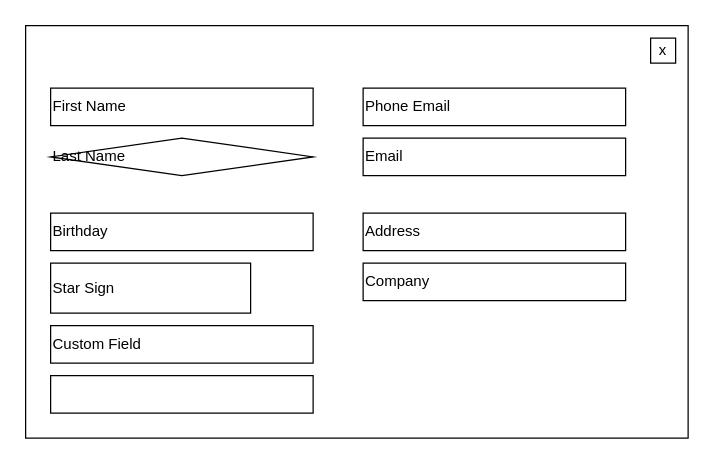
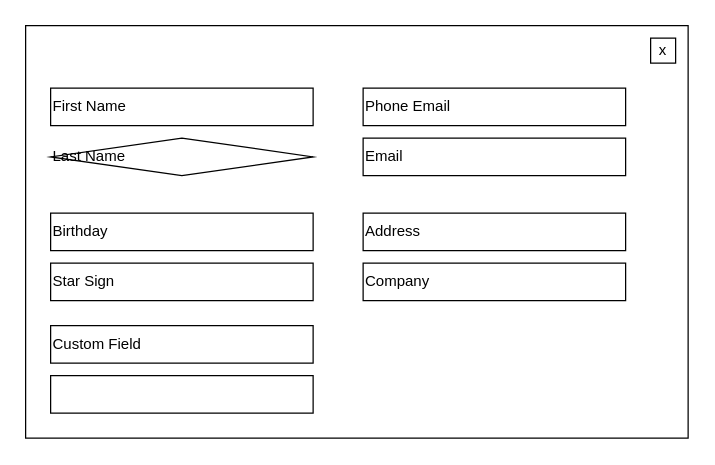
(151, 288) -> (182, 282)
